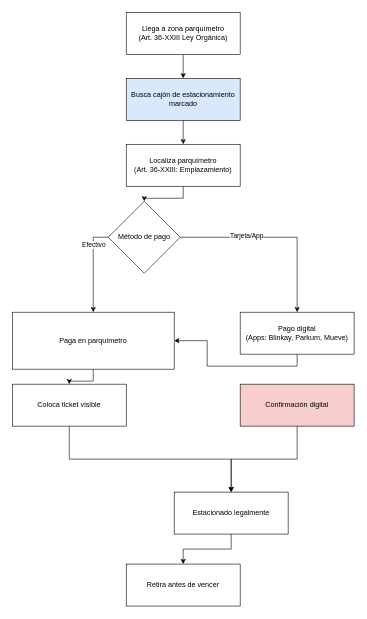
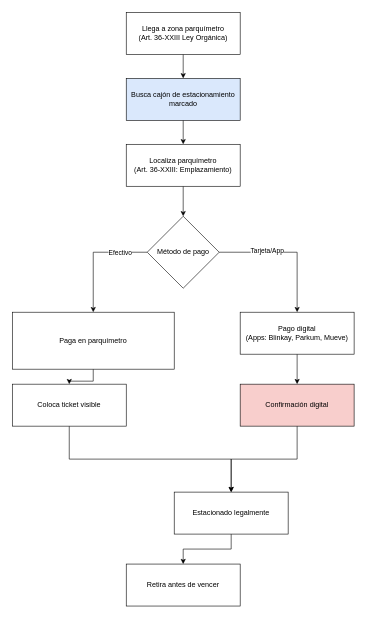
(144, 237) -> (183, 252)
(207, 366) -> (297, 378)
